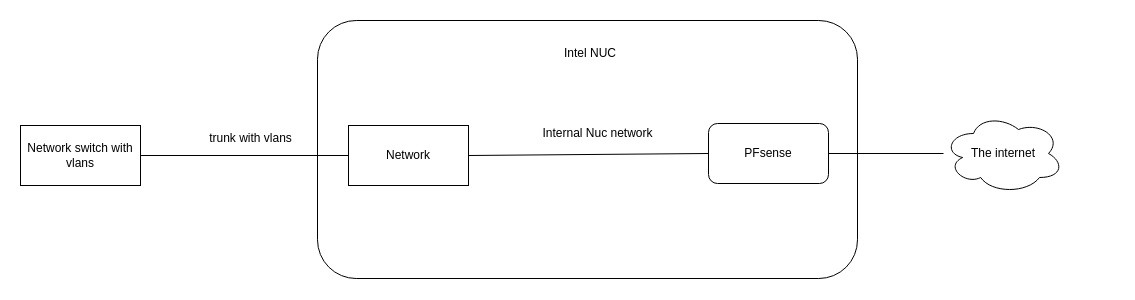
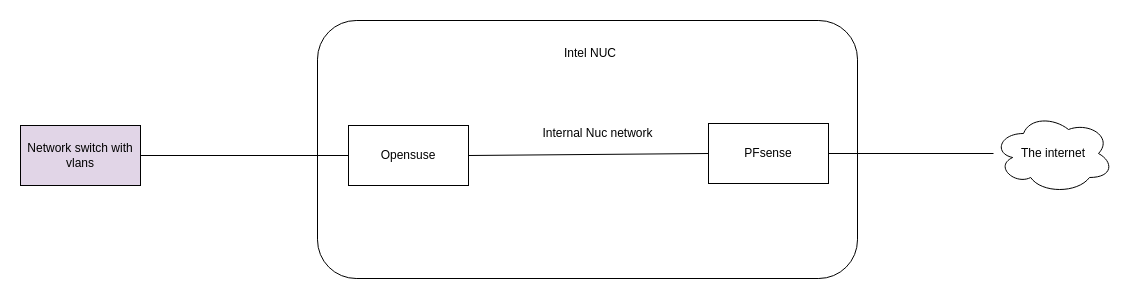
(250, 139) -> none
(769, 154) -> (769, 154)
(1004, 154) -> (1054, 154)
(81, 156) -> (81, 156)
(409, 156) -> (409, 156)
